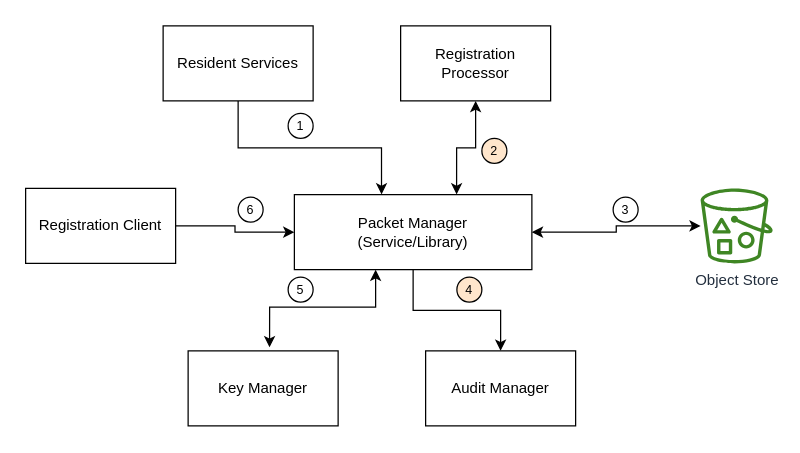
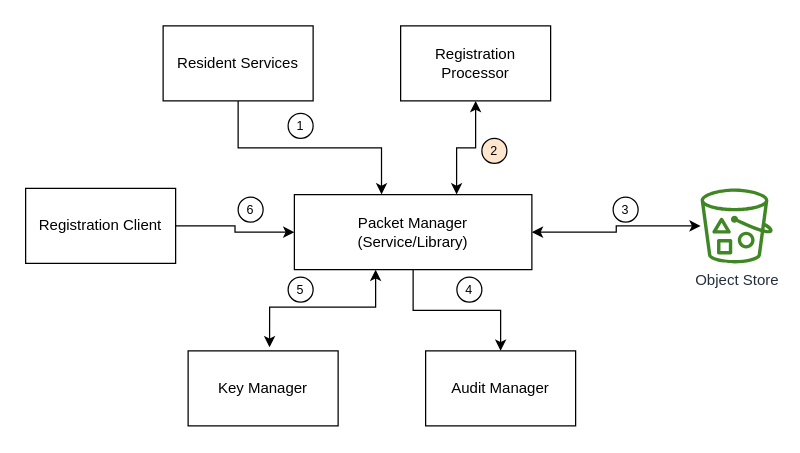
(469, 289) -> (469, 289)
